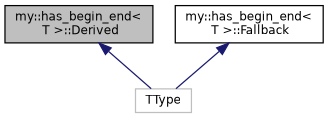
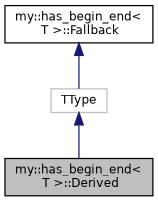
(130, 70) -> (79, 142)
